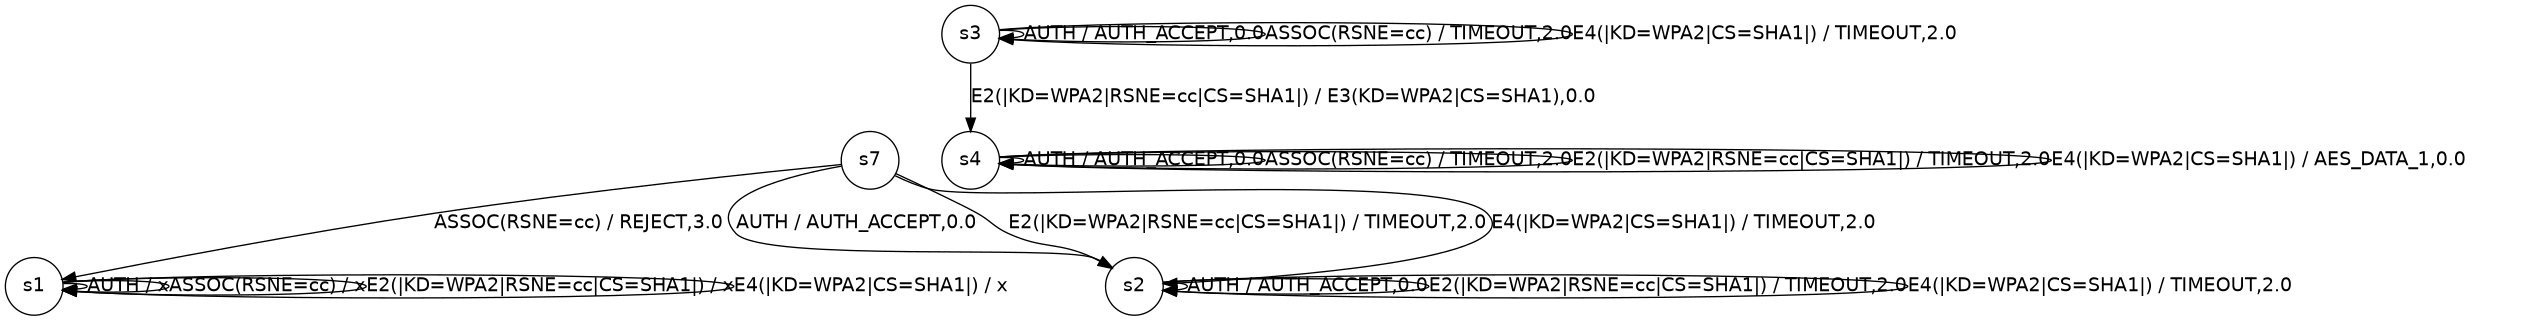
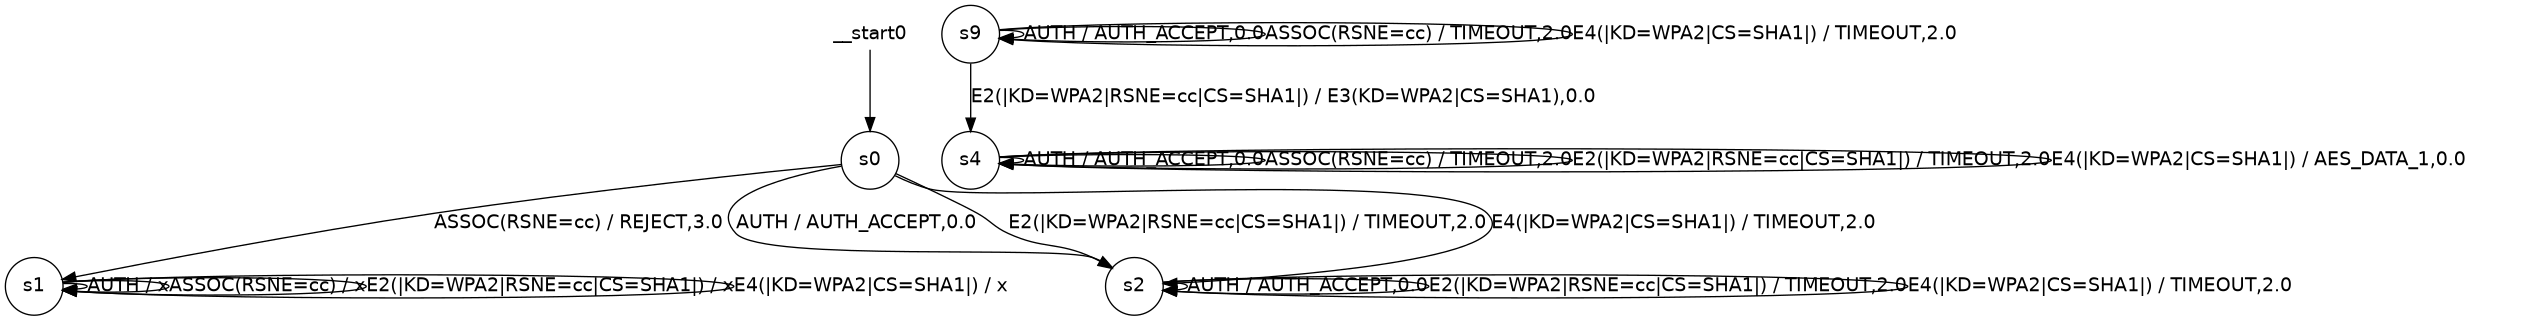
none -> (870, 34)
(971, 34) -> (971, 34)
(870, 160) -> (870, 160)
